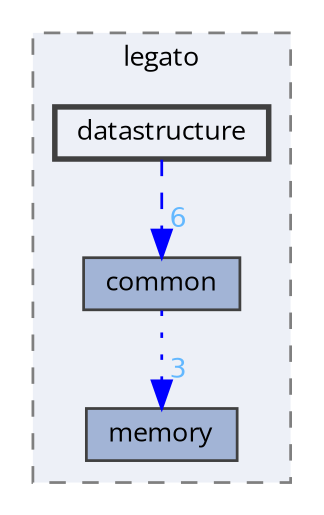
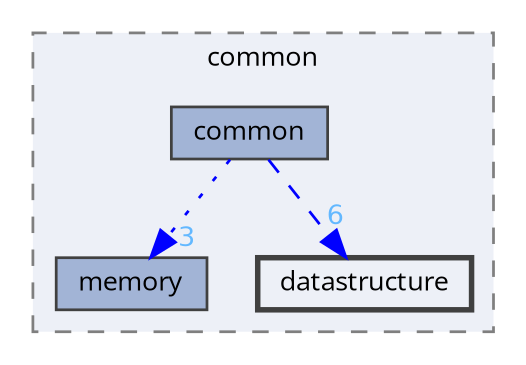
(162, 59) -> (263, 59)
(162, 195) -> (299, 198)
